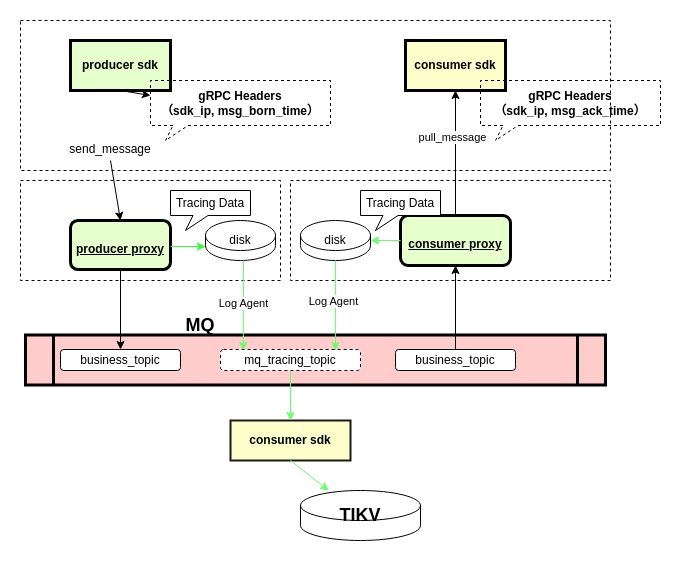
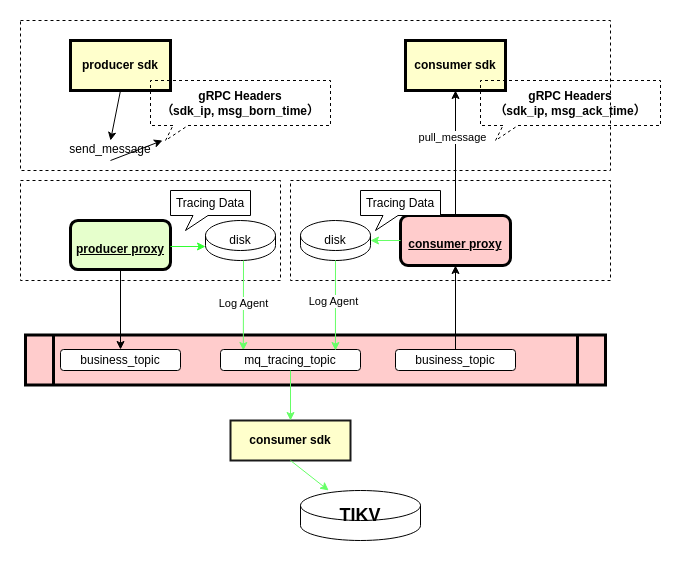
(121, 66) -> (121, 66)
(132, 92) -> (116, 112)
(115, 187) -> (133, 152)
(456, 241) -> (456, 241)
(201, 325) -> none
(291, 360) -> (291, 360)
